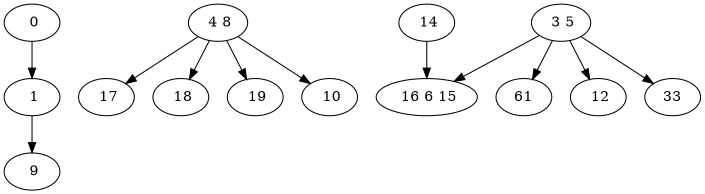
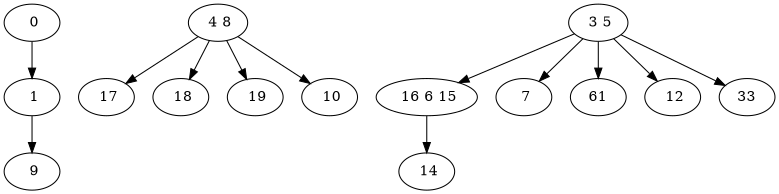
(427, 55) -> (427, 129)
none -> (524, 97)
